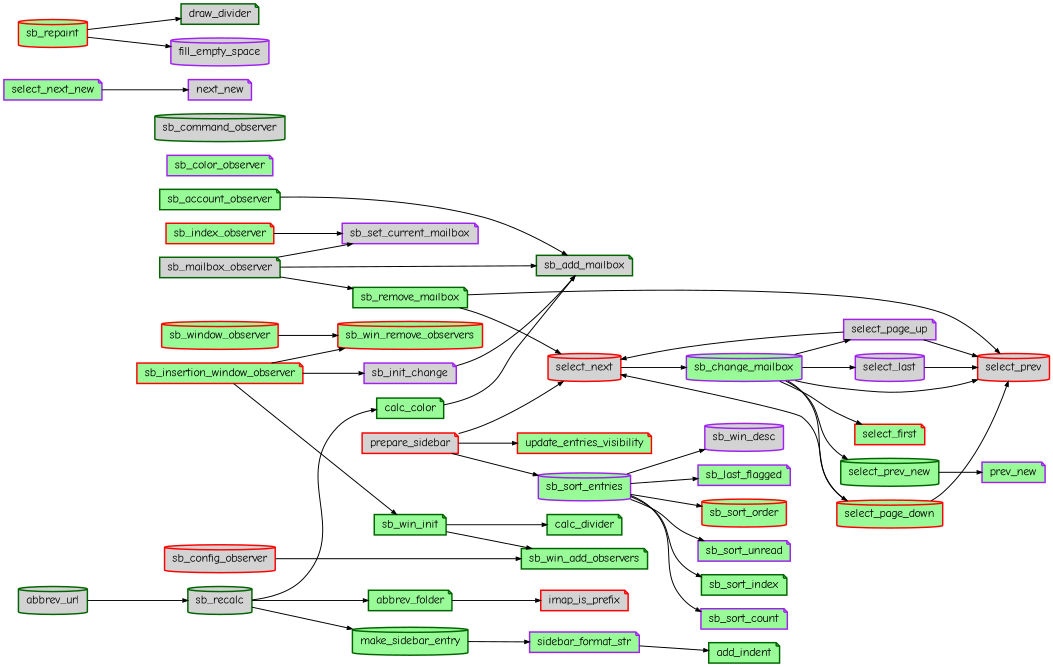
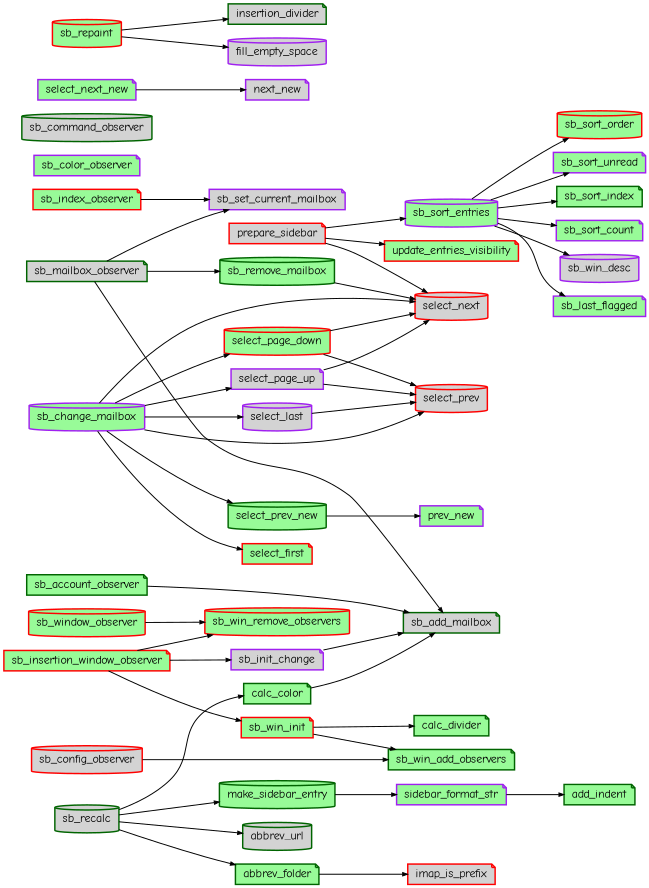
(220, 14) -> (277, 14)
(739, 291) -> none
(410, 298) -> (277, 271)
(651, 367) -> (240, 310)
(410, 525) -> (277, 728)
(135, 600) -> (178, 827)
